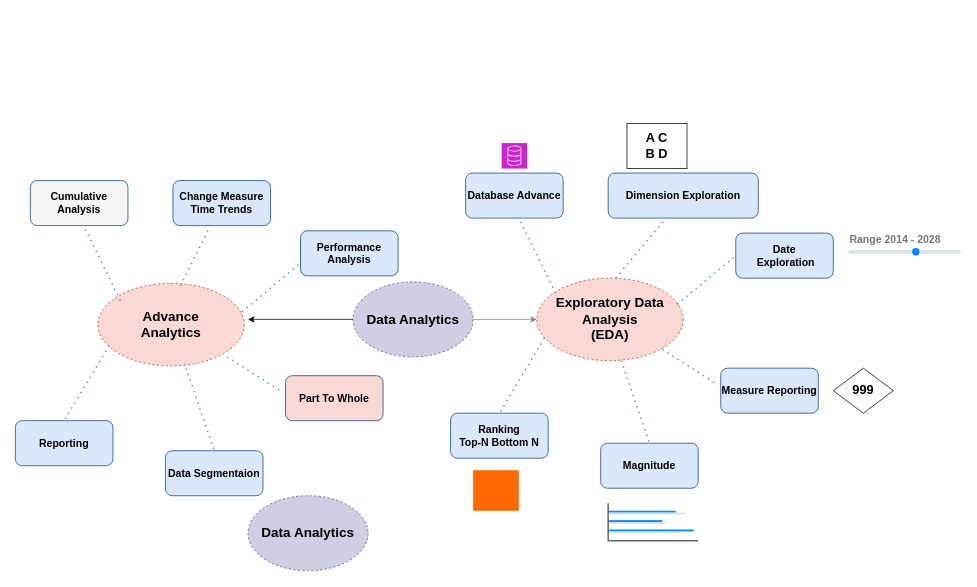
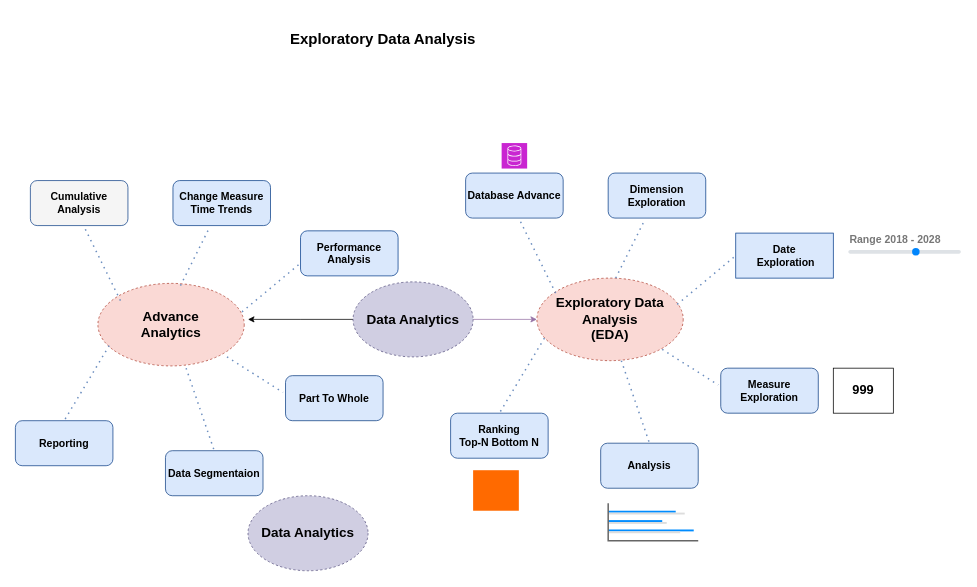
none -> (383, 38)
(657, 146) -> none
(683, 195) -> (657, 195)
(895, 239) -> (895, 239)
(784, 255) -> (784, 255)
(769, 390) -> (769, 390)
(863, 390) -> (863, 390)
(334, 398) -> (334, 398)
(649, 465) -> (649, 465)
